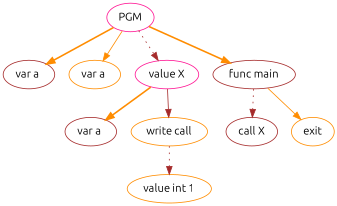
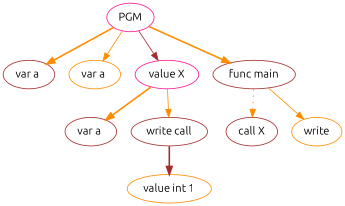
(146, 42) -> (146, 42)
(168, 99) -> (168, 99)
(253, 99) -> (253, 99)
(169, 132) -> (169, 132)
(313, 132) -> (317, 132)
(169, 156) -> (169, 156)
